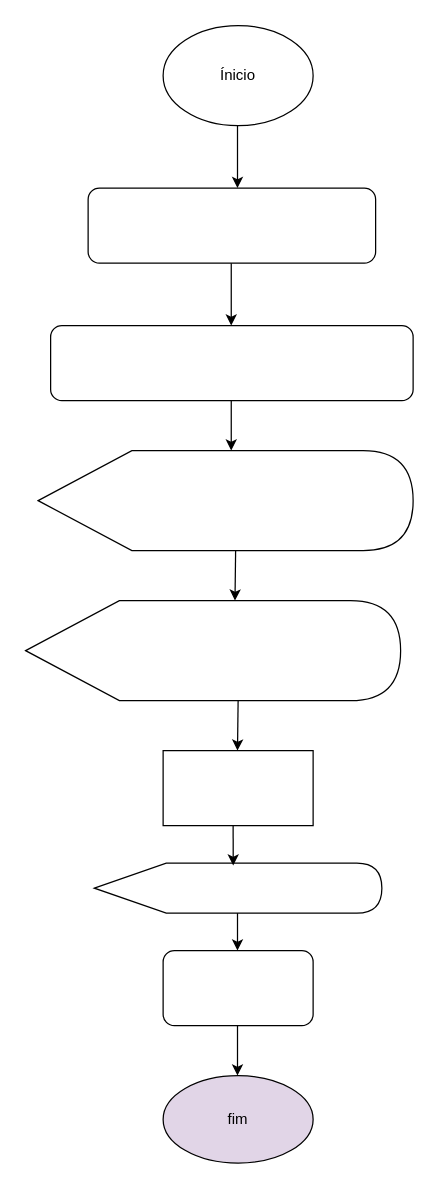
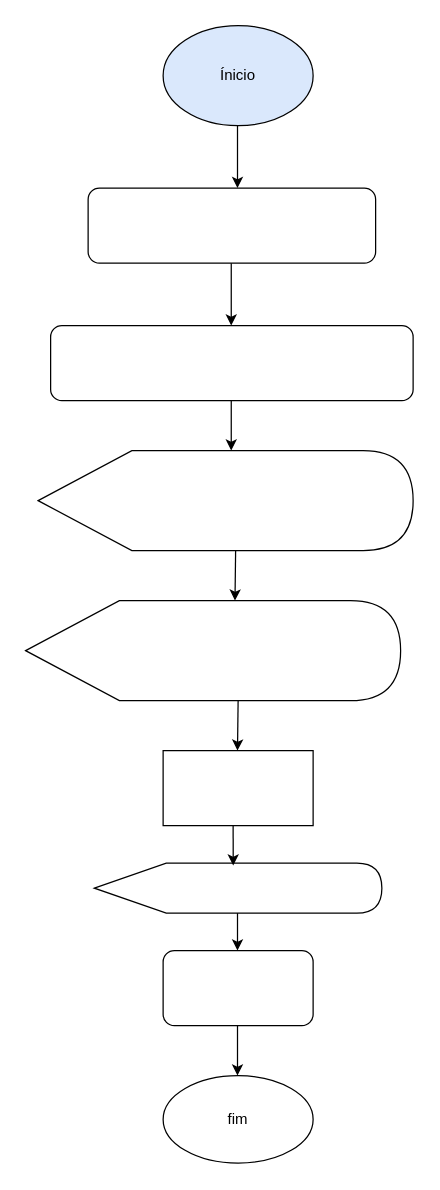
(238, 76) -> (238, 76)
(238, 1119) -> (238, 1119)
